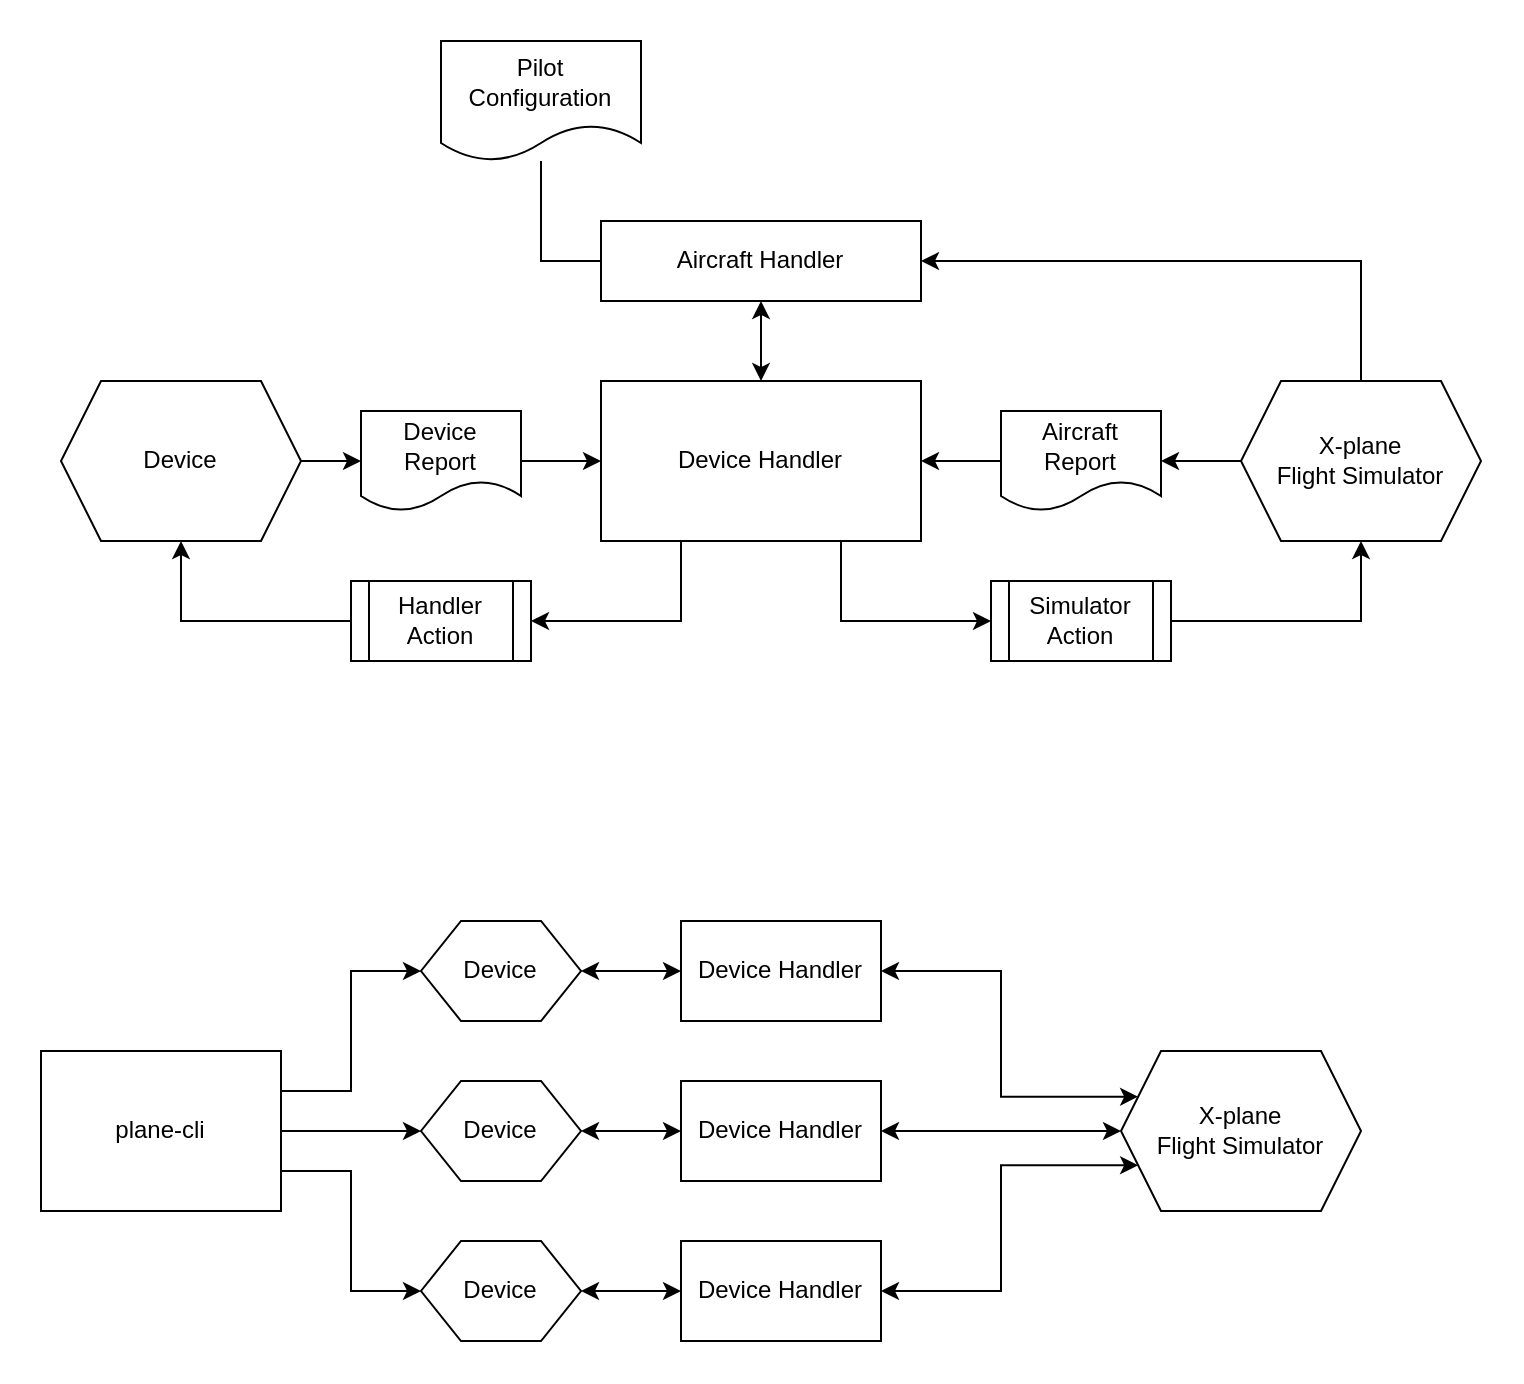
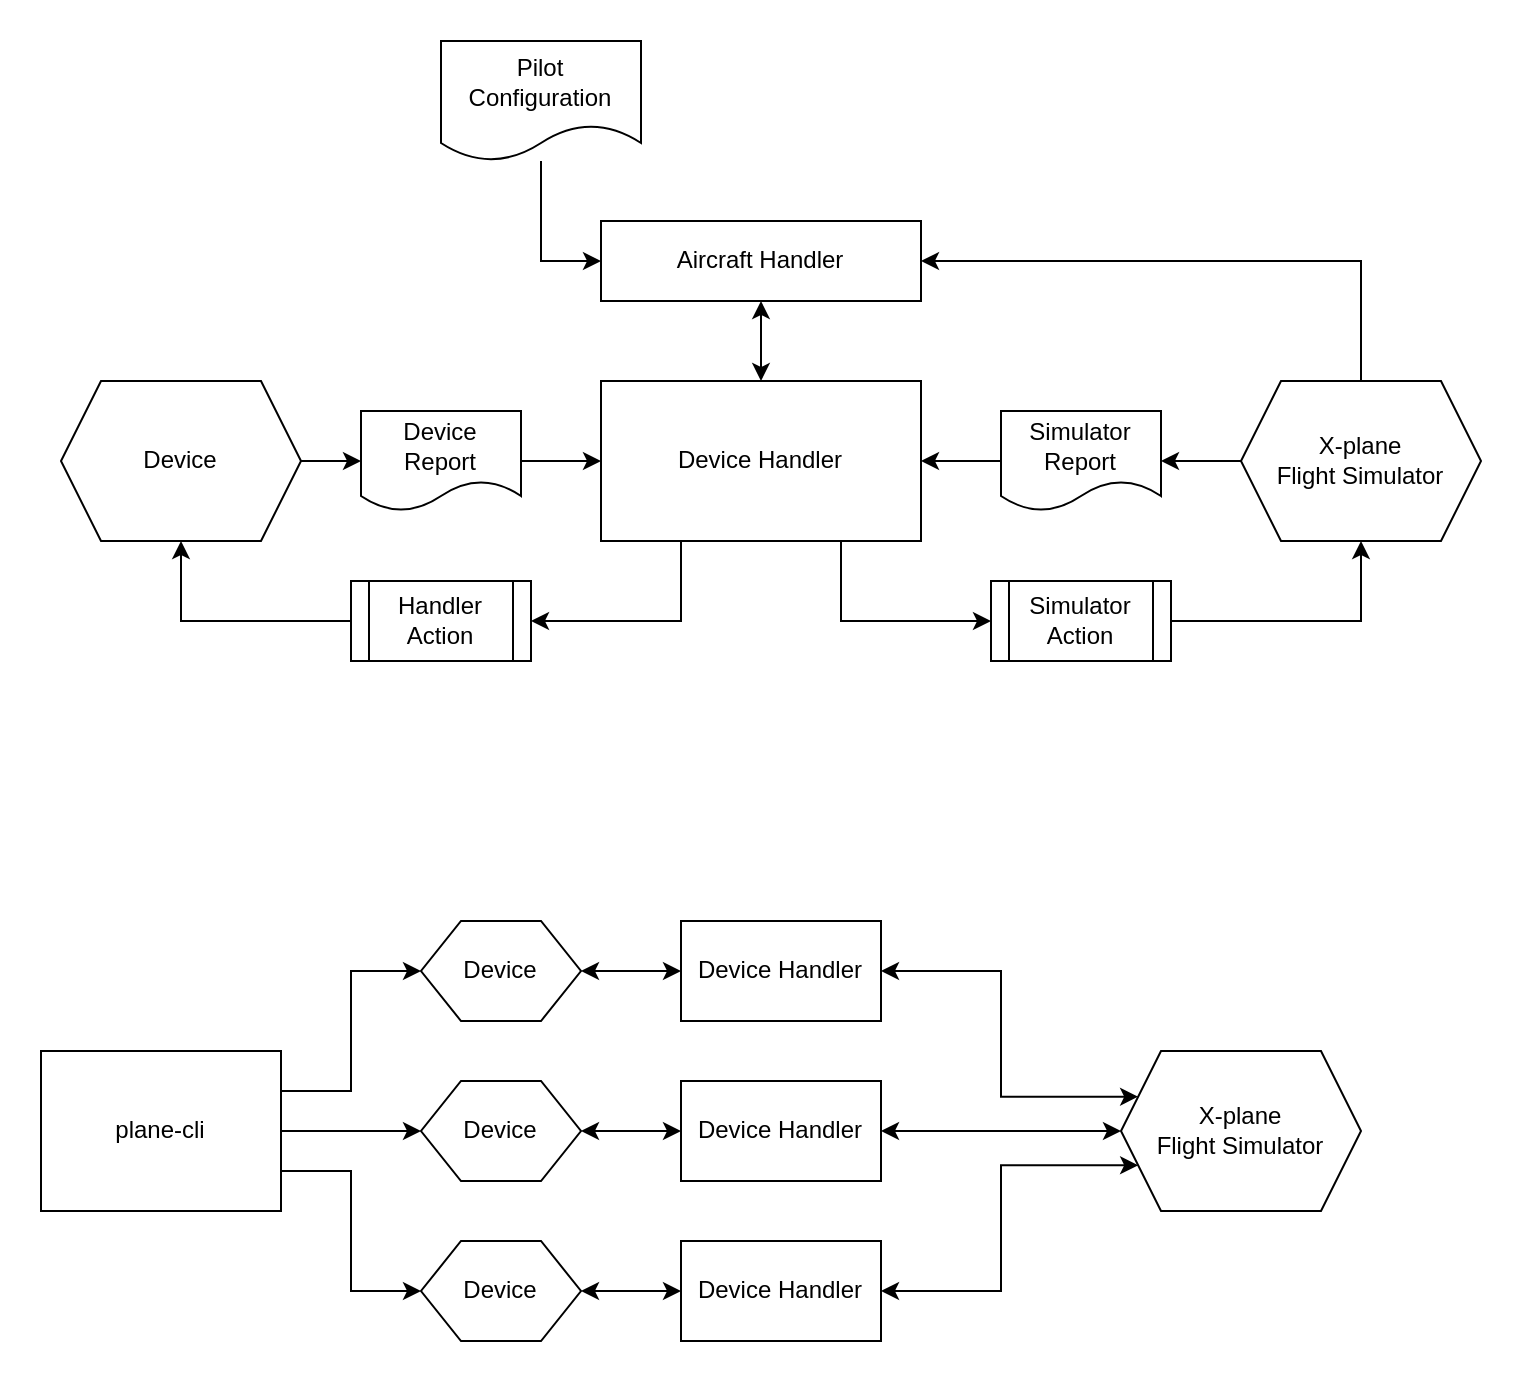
(591, 261) -> (586, 261)
(1081, 447) -> (1081, 447)
